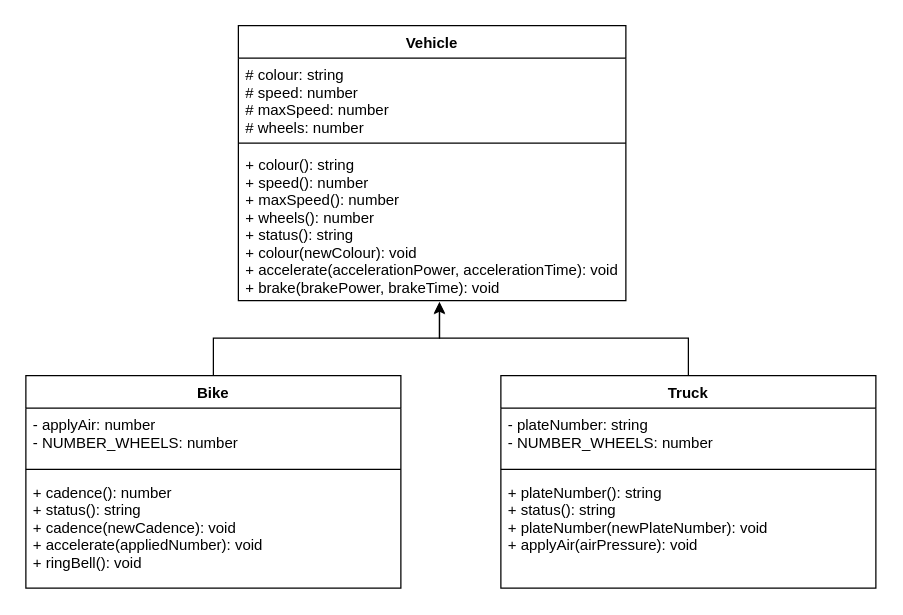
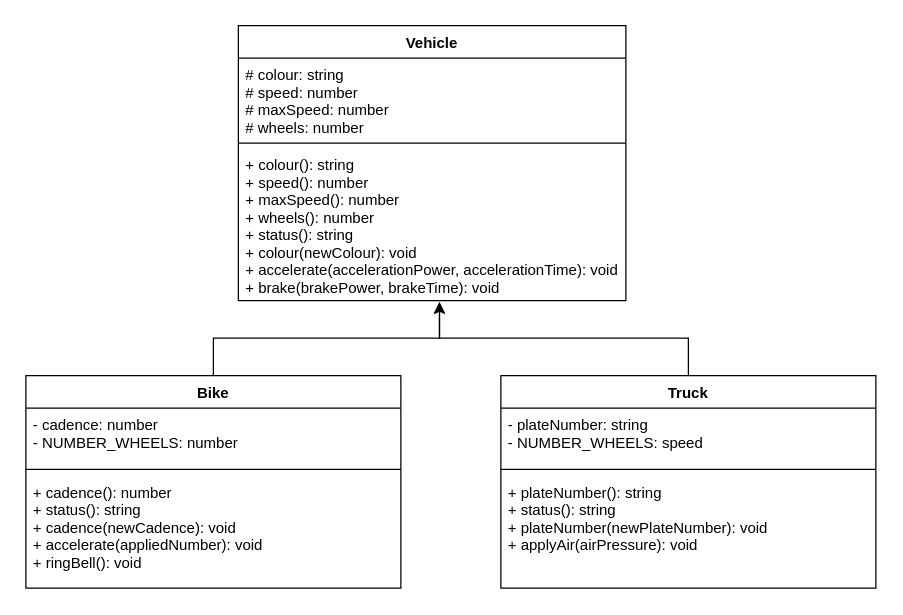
(98, 425) -> (98, 425)
(586, 425) -> (586, 425)
